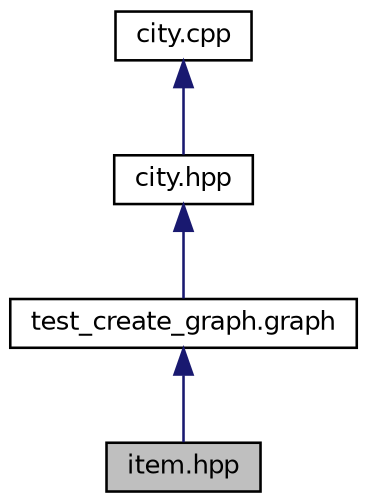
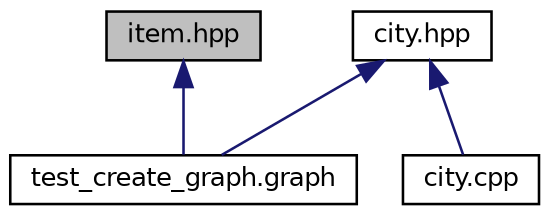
(184, 121) -> (451, 120)
(184, 409) -> (184, 121)
